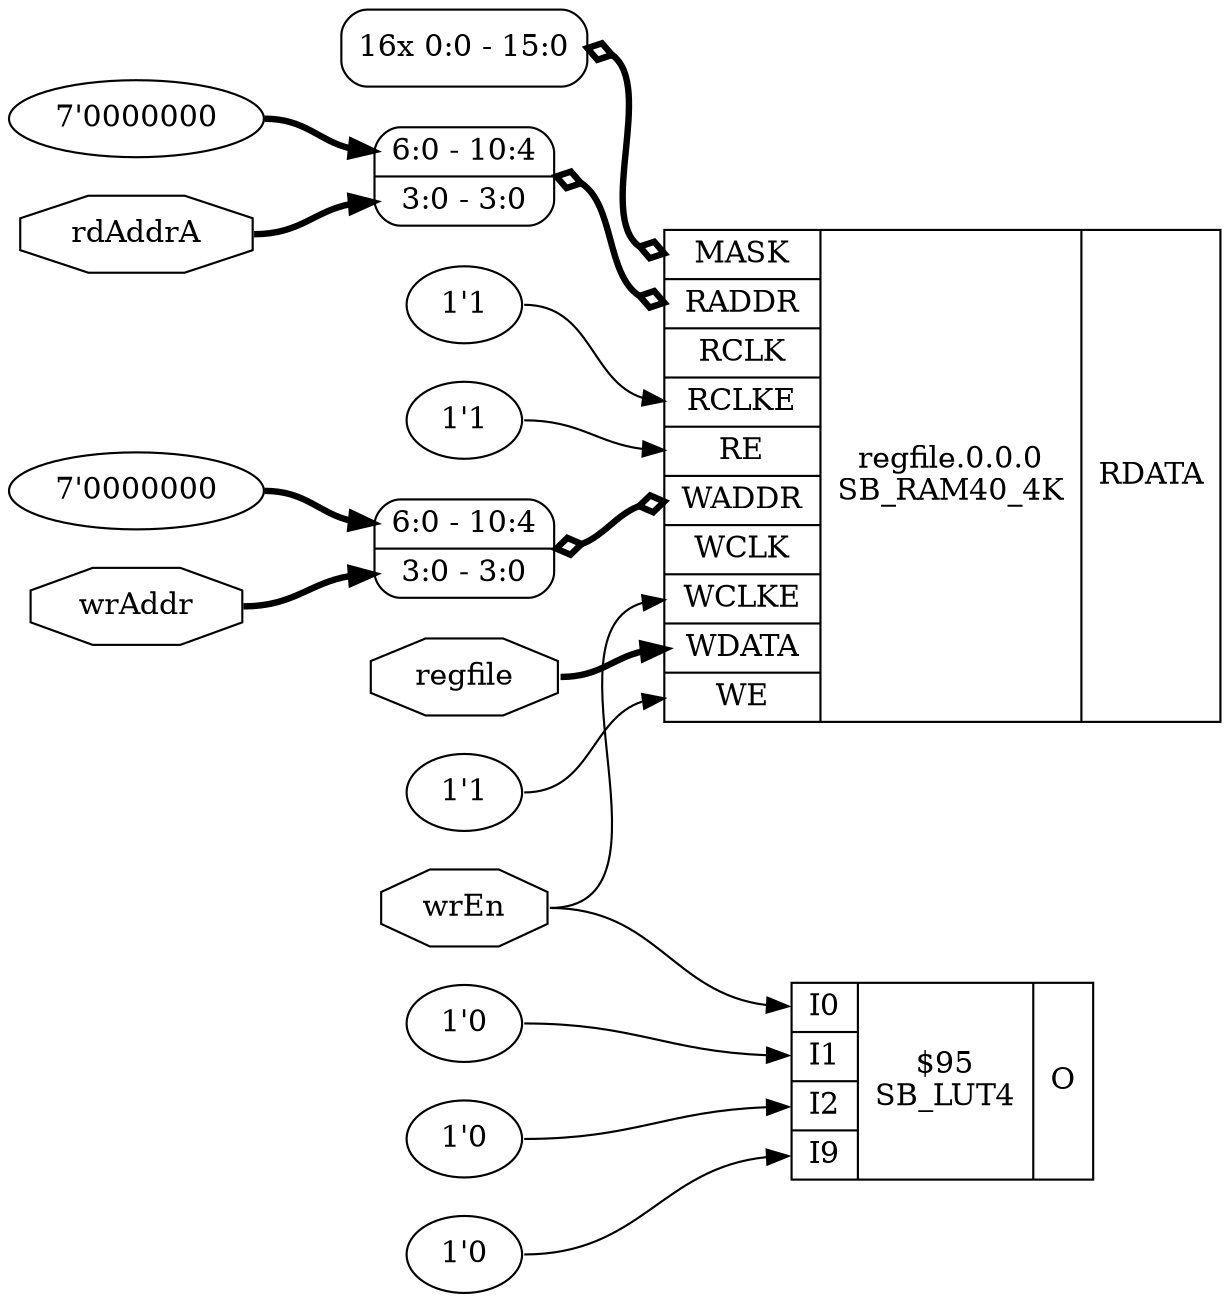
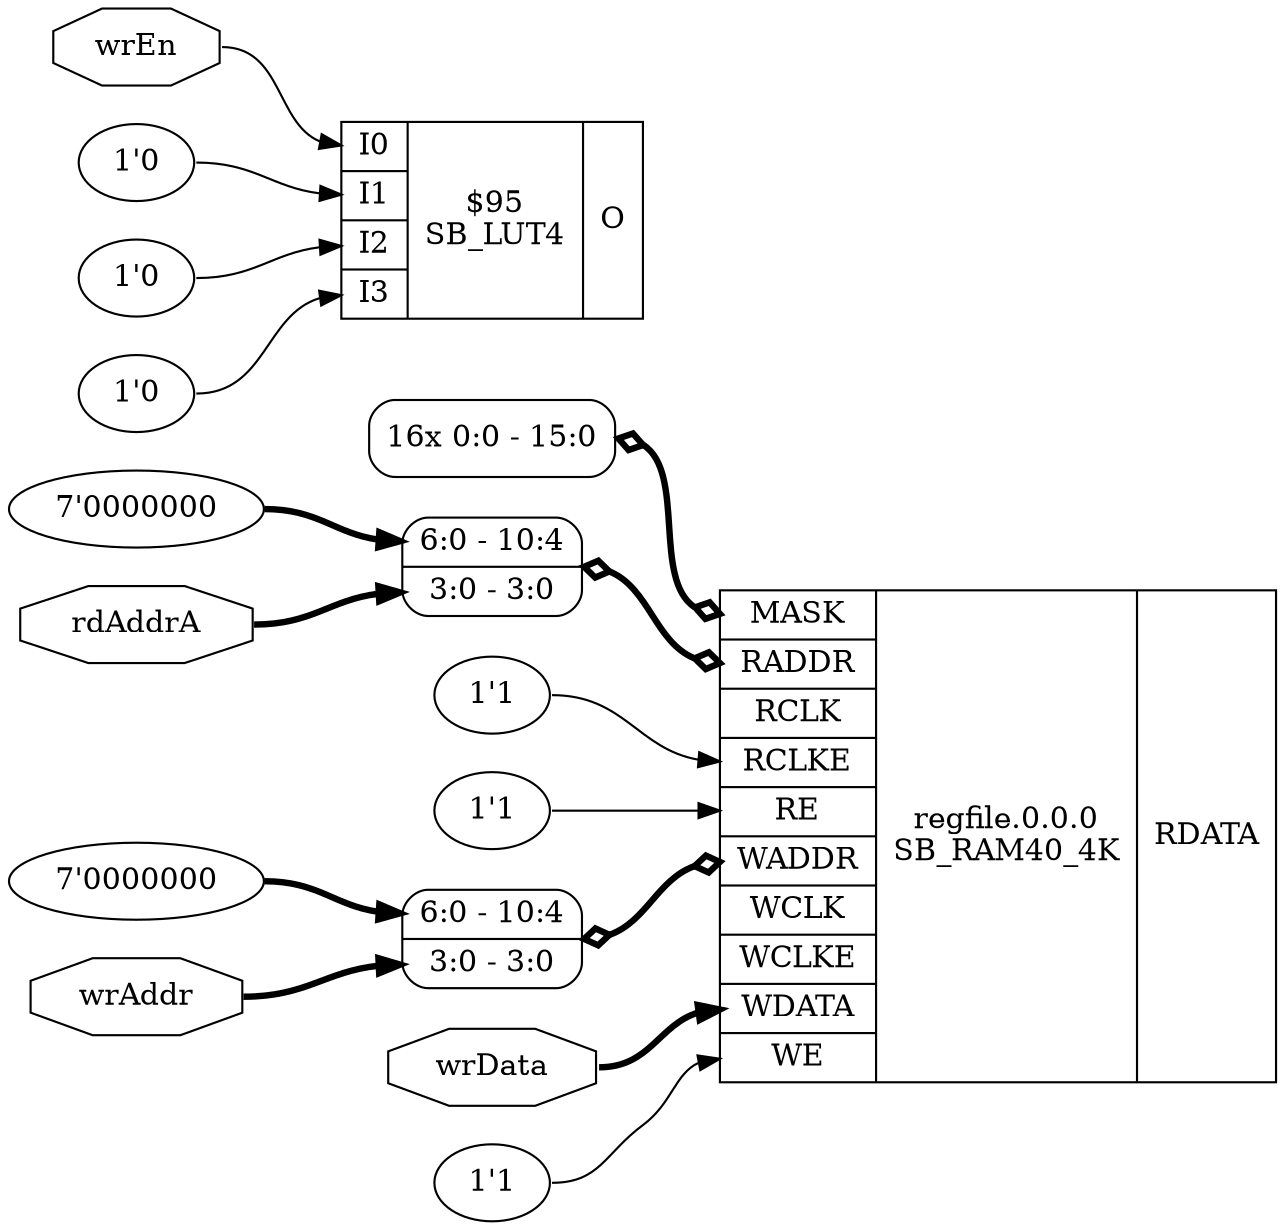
(464, 677) -> (492, 1067)
(608, 765) -> none
(825, 1154) -> (374, 293)
